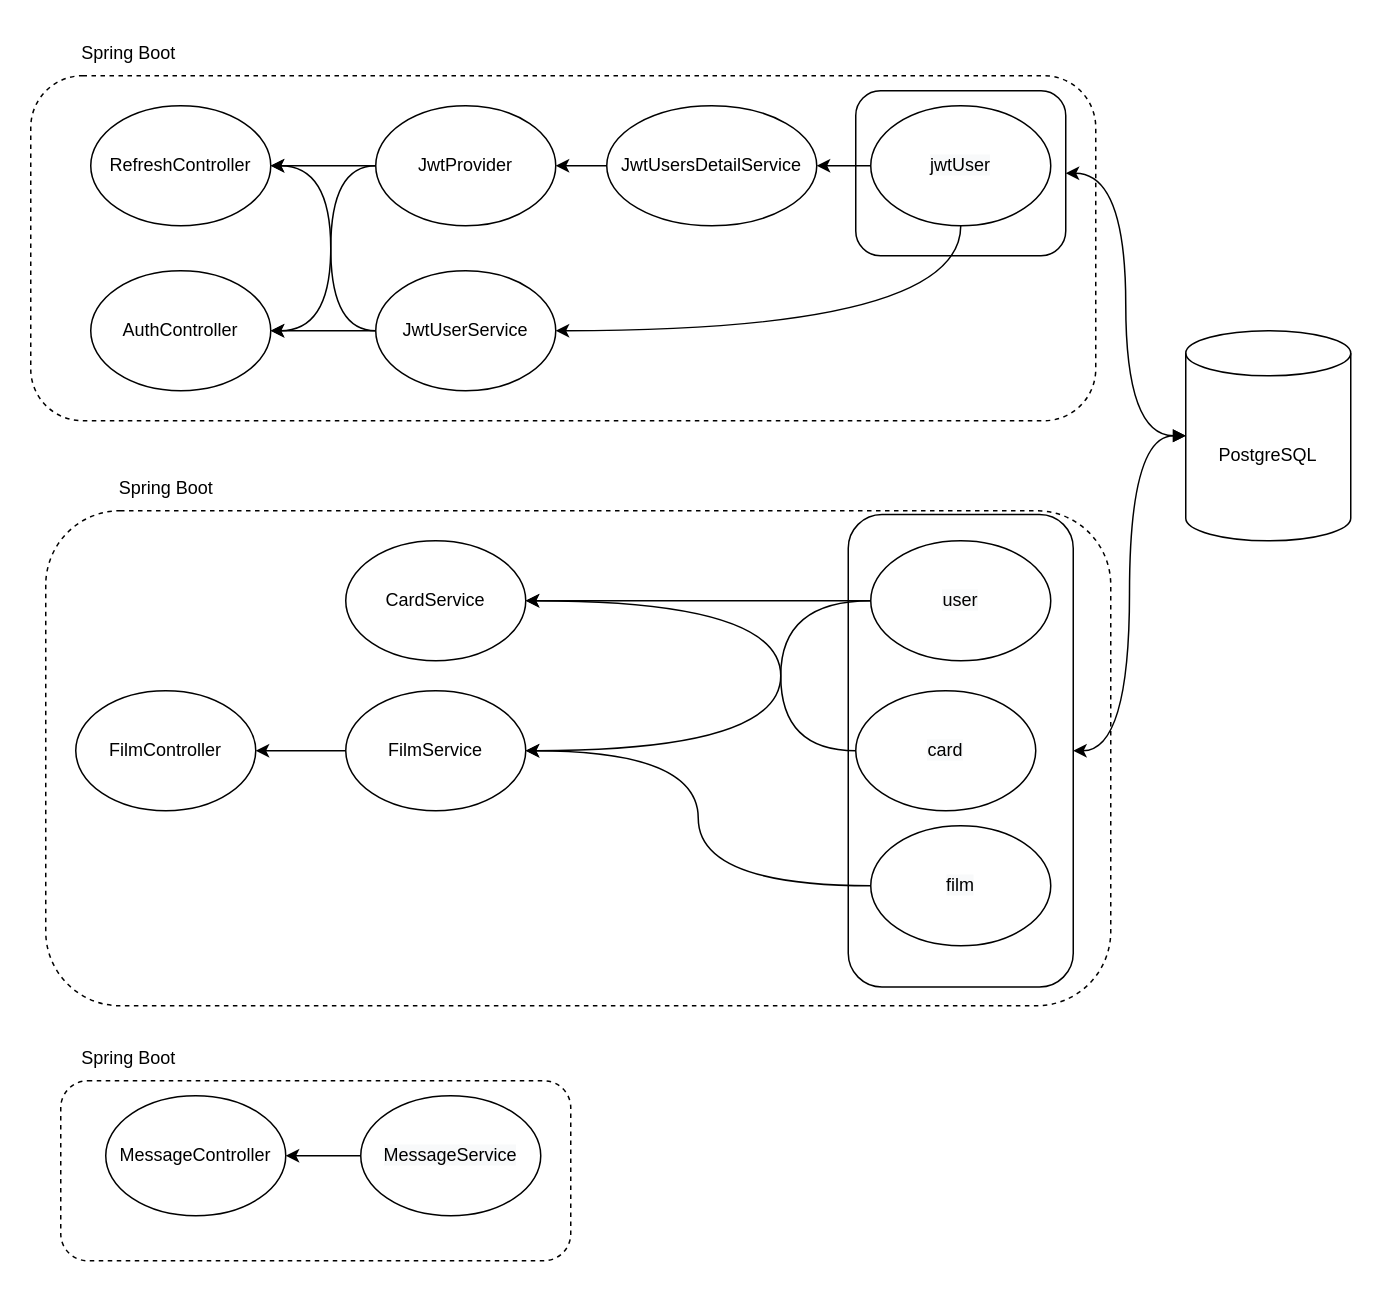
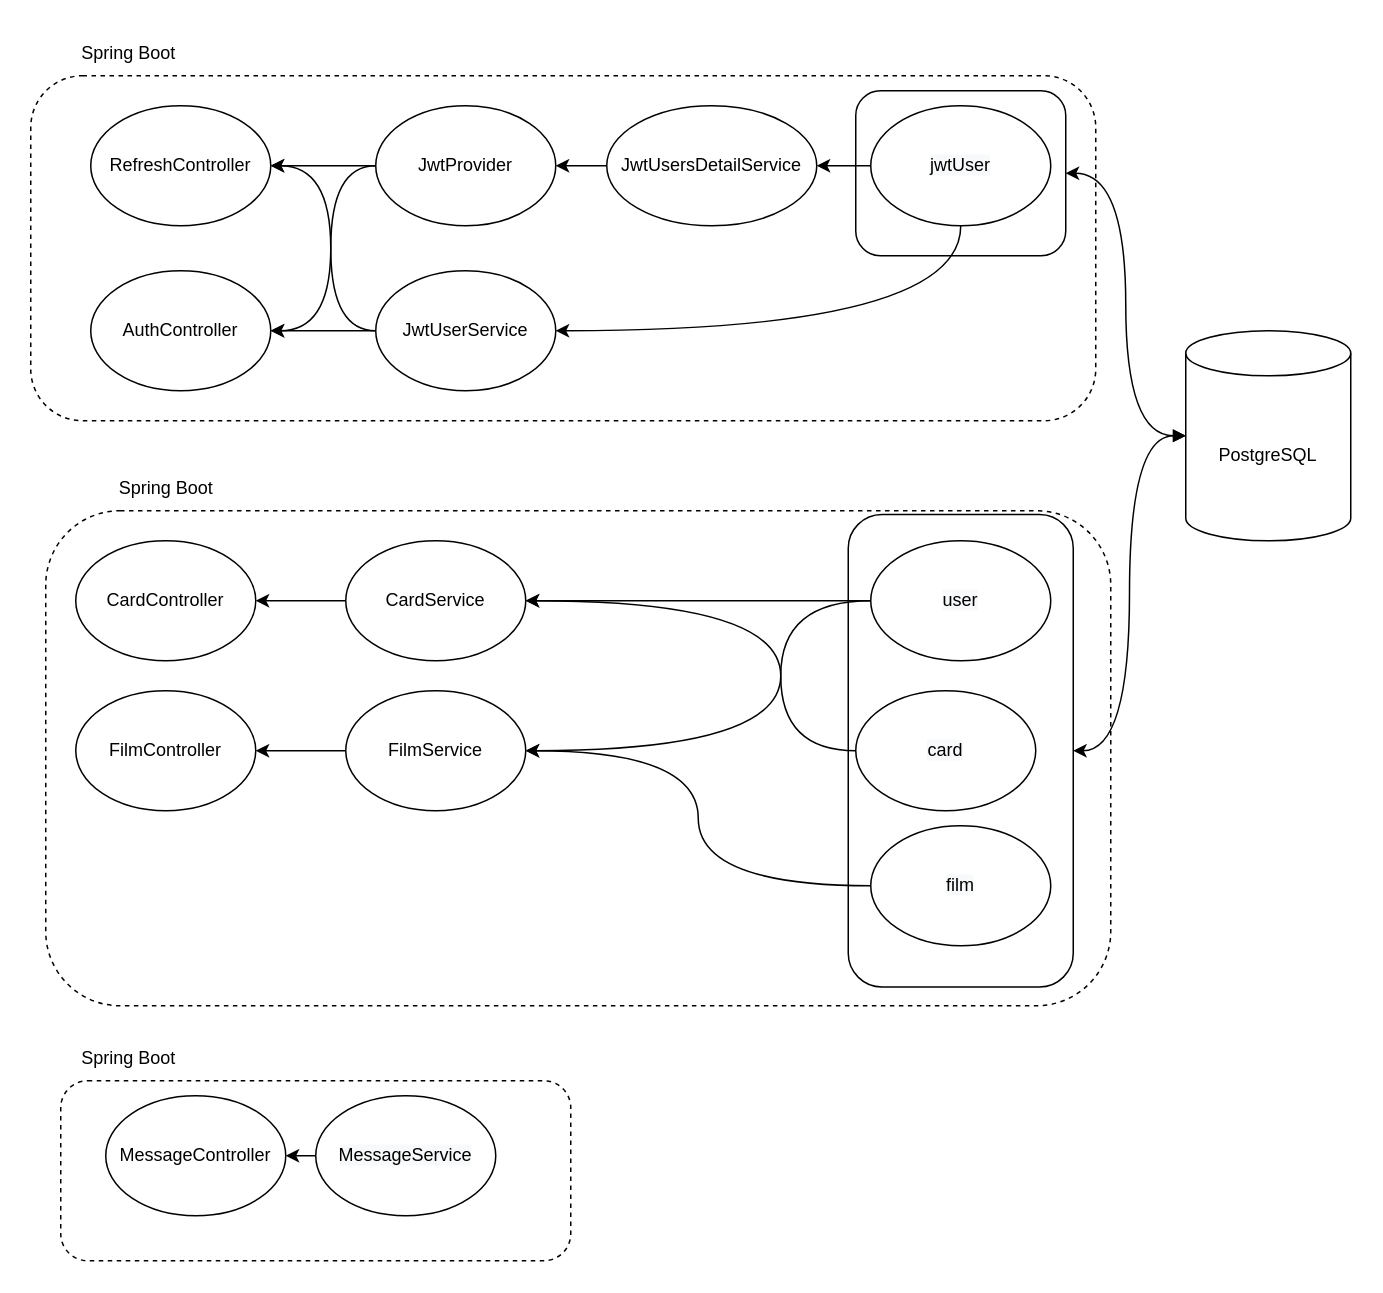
none -> (166, 601)
none -> (305, 601)
(451, 1156) -> (406, 1156)
